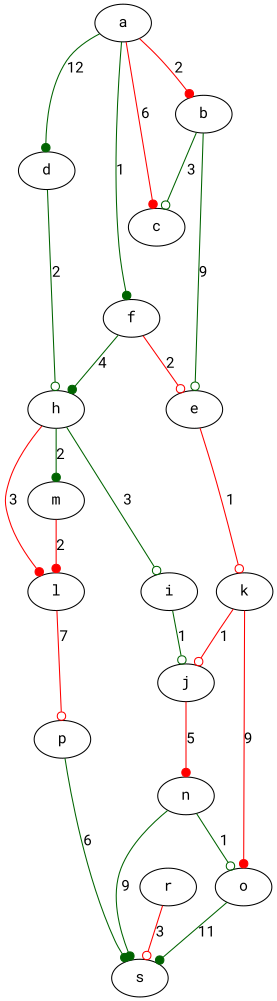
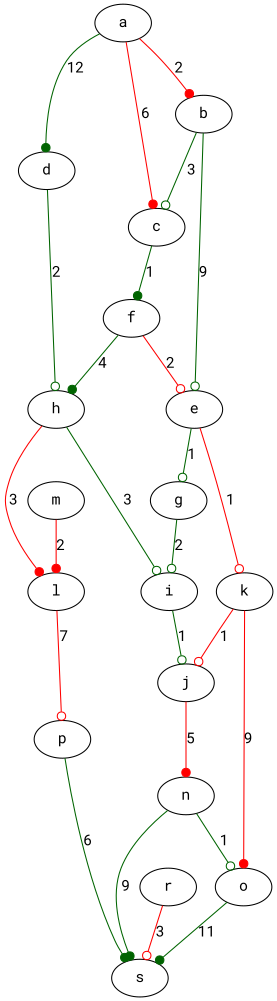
(116, 167) -> (145, 269)
(56, 451) -> none
none -> (179, 501)
